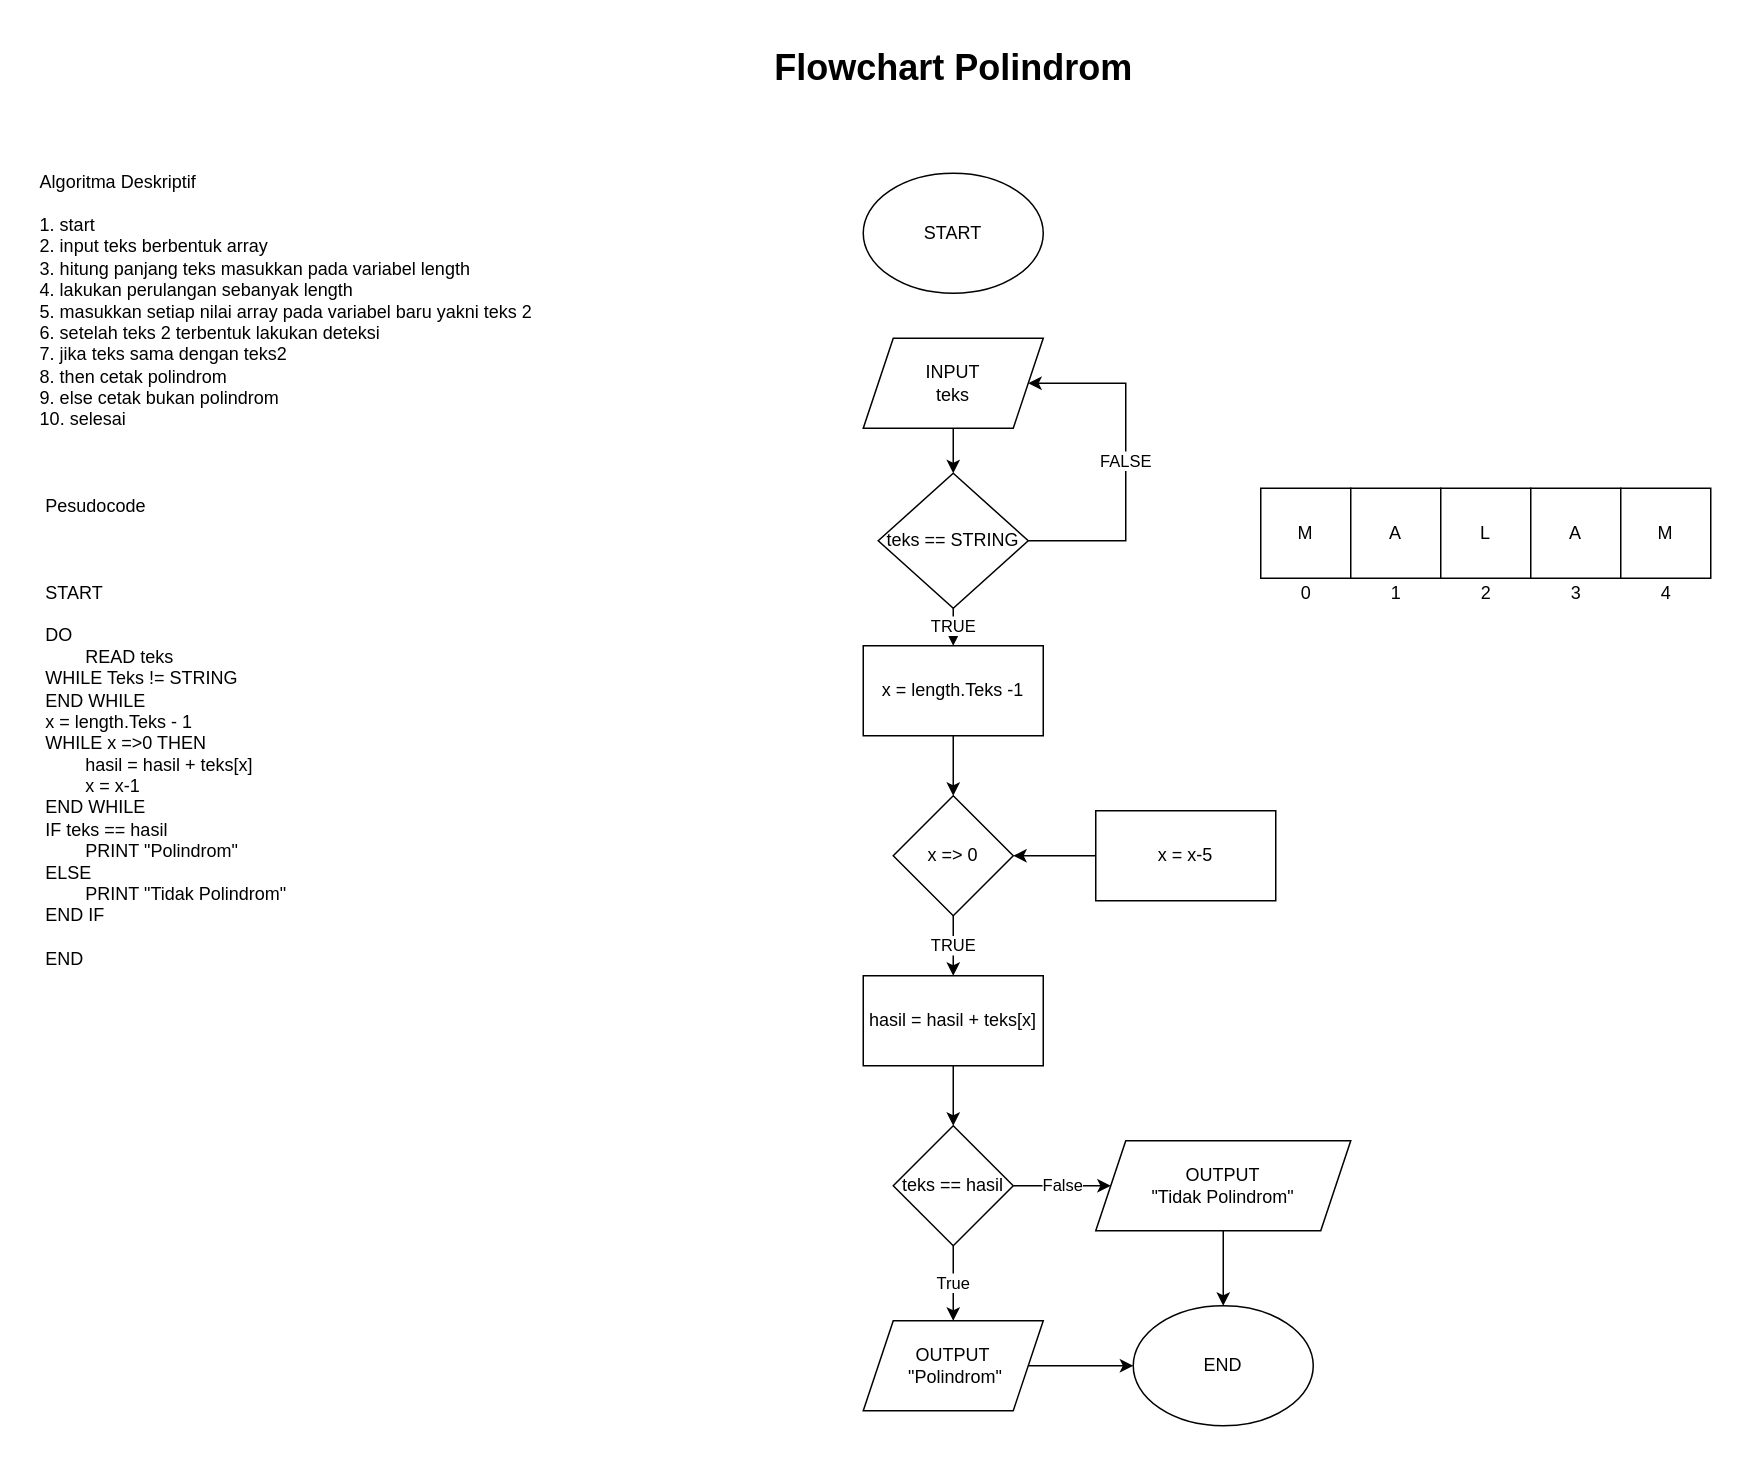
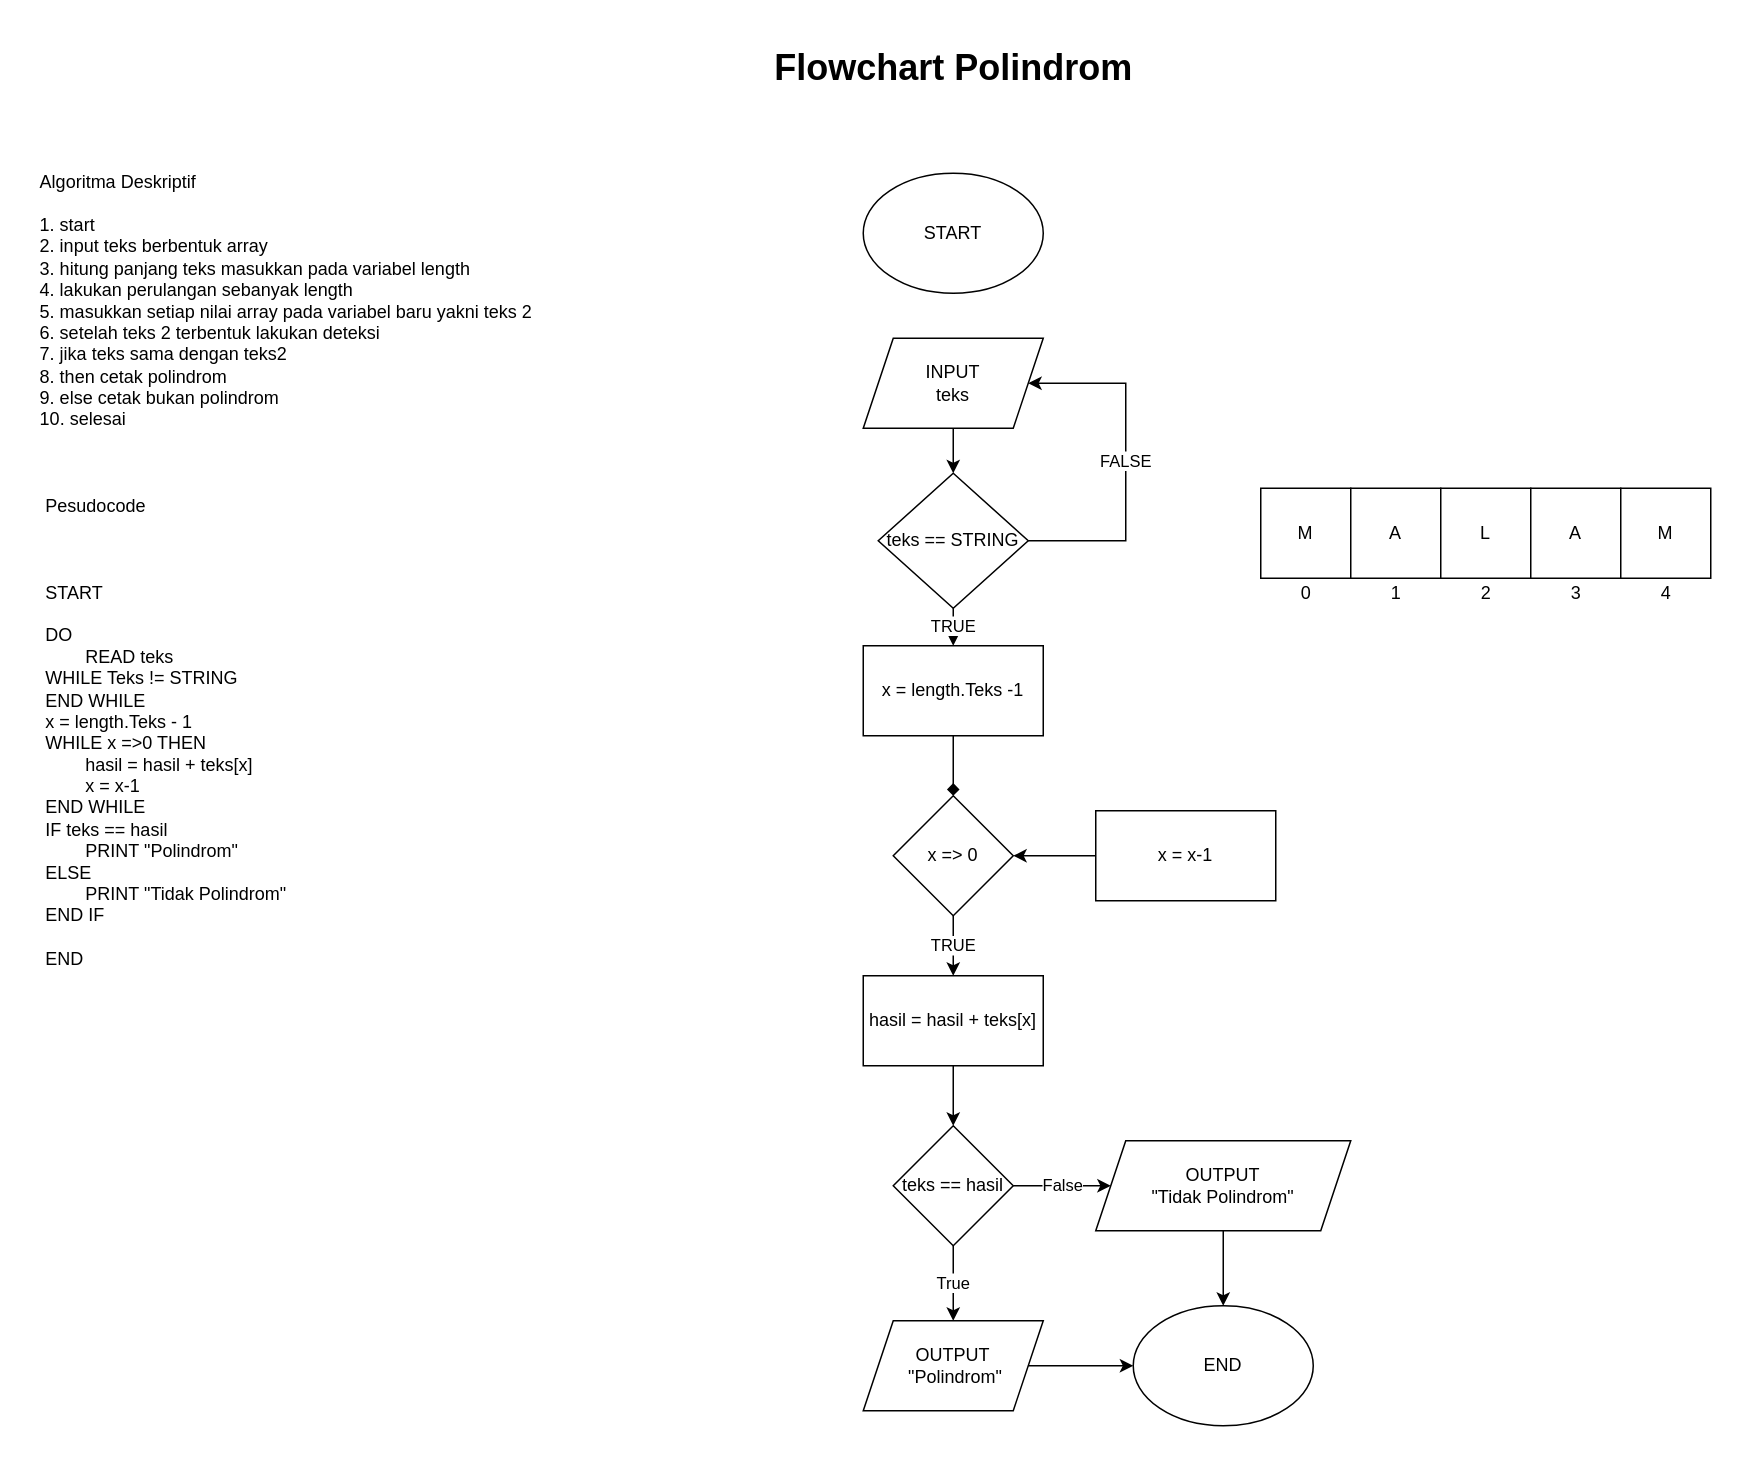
(953, 784) -> (953, 783)
(1186, 856) -> (1186, 856)
